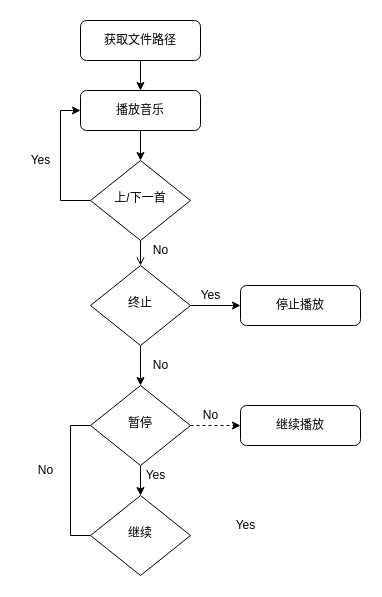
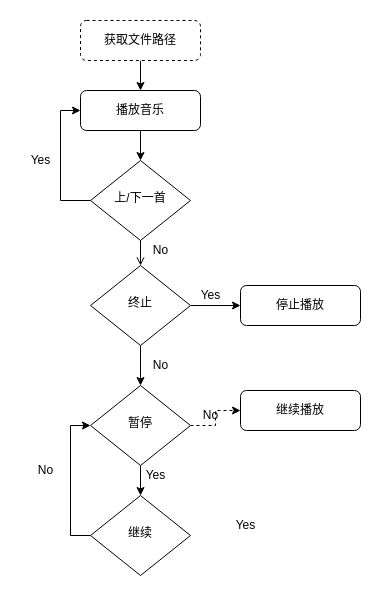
(141, 41) -> (141, 41)
(84, 426) -> (82, 426)
(301, 426) -> (301, 411)
